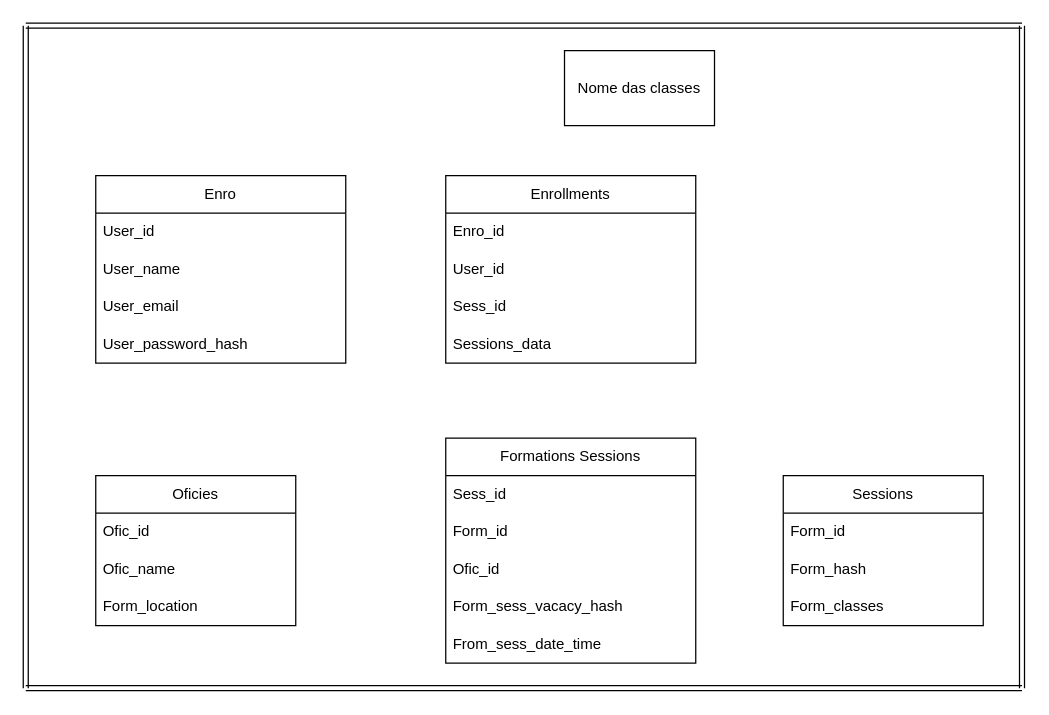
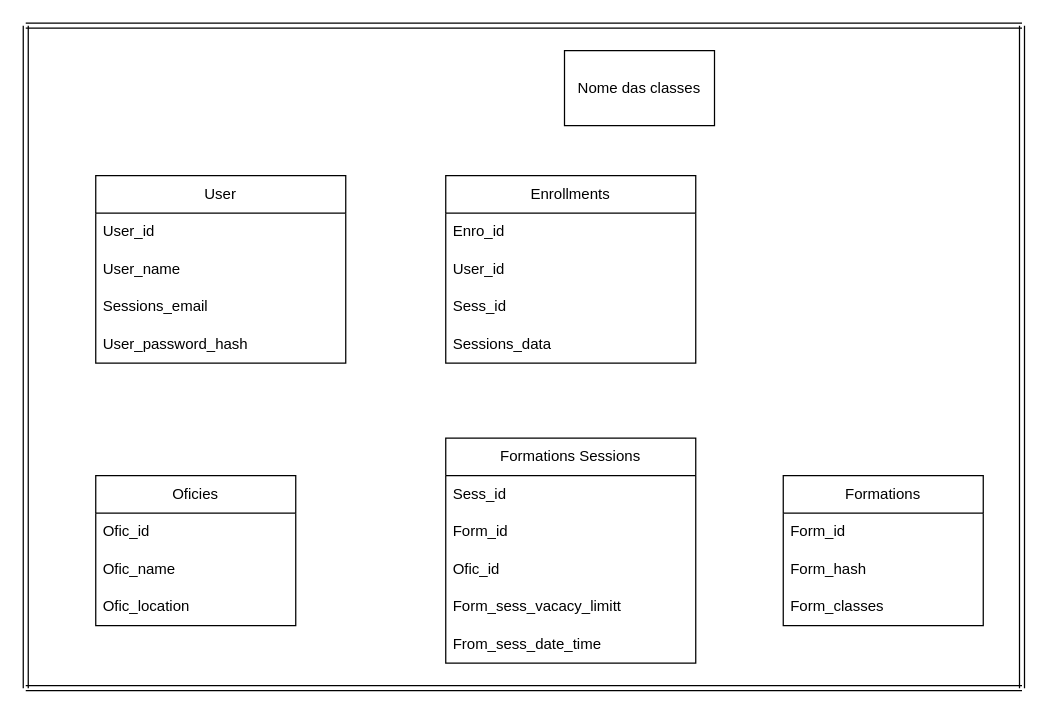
(221, 194) -> (221, 194)
(141, 307) -> (156, 307)
(883, 494) -> (883, 494)
(154, 607) -> (152, 607)
(541, 607) -> (544, 607)
